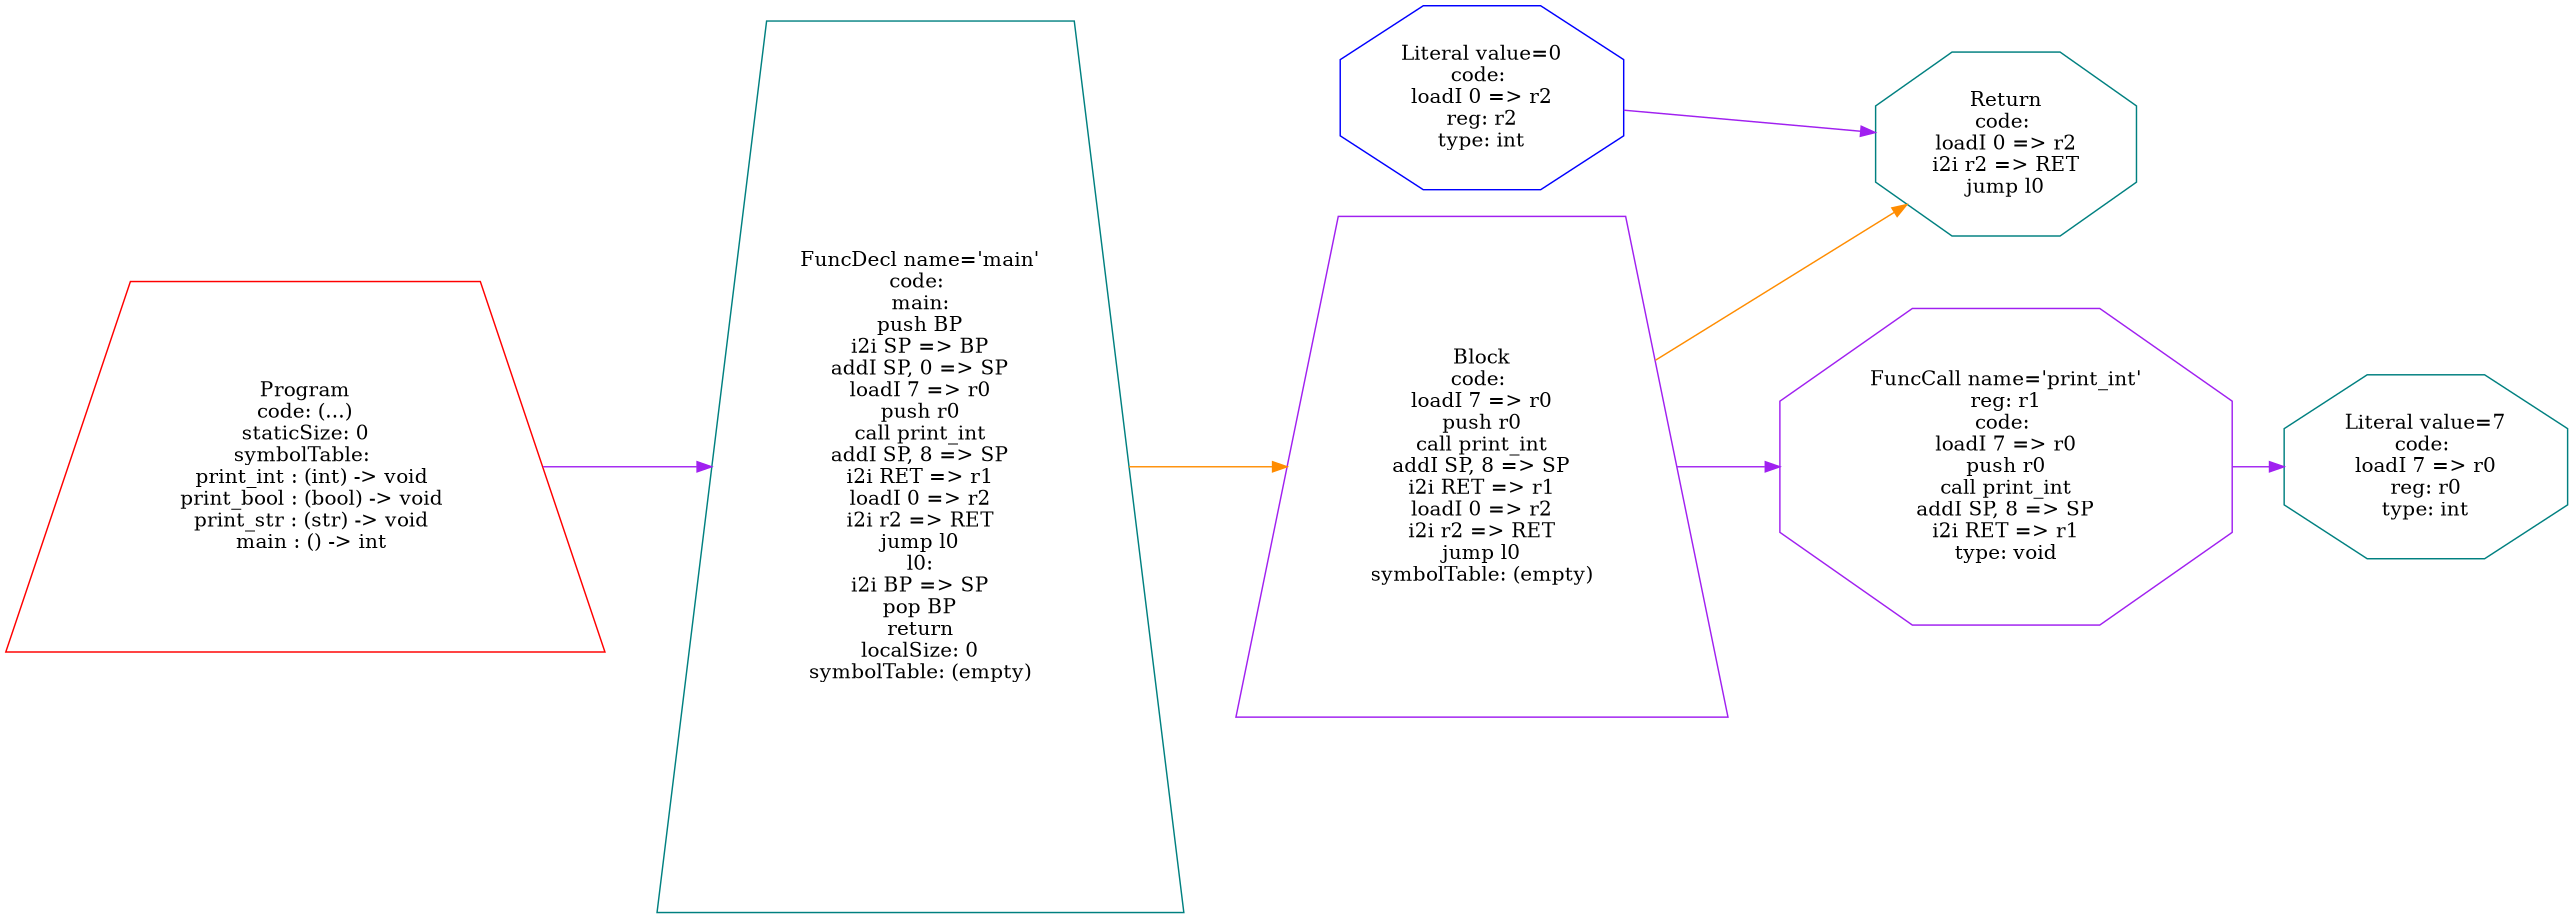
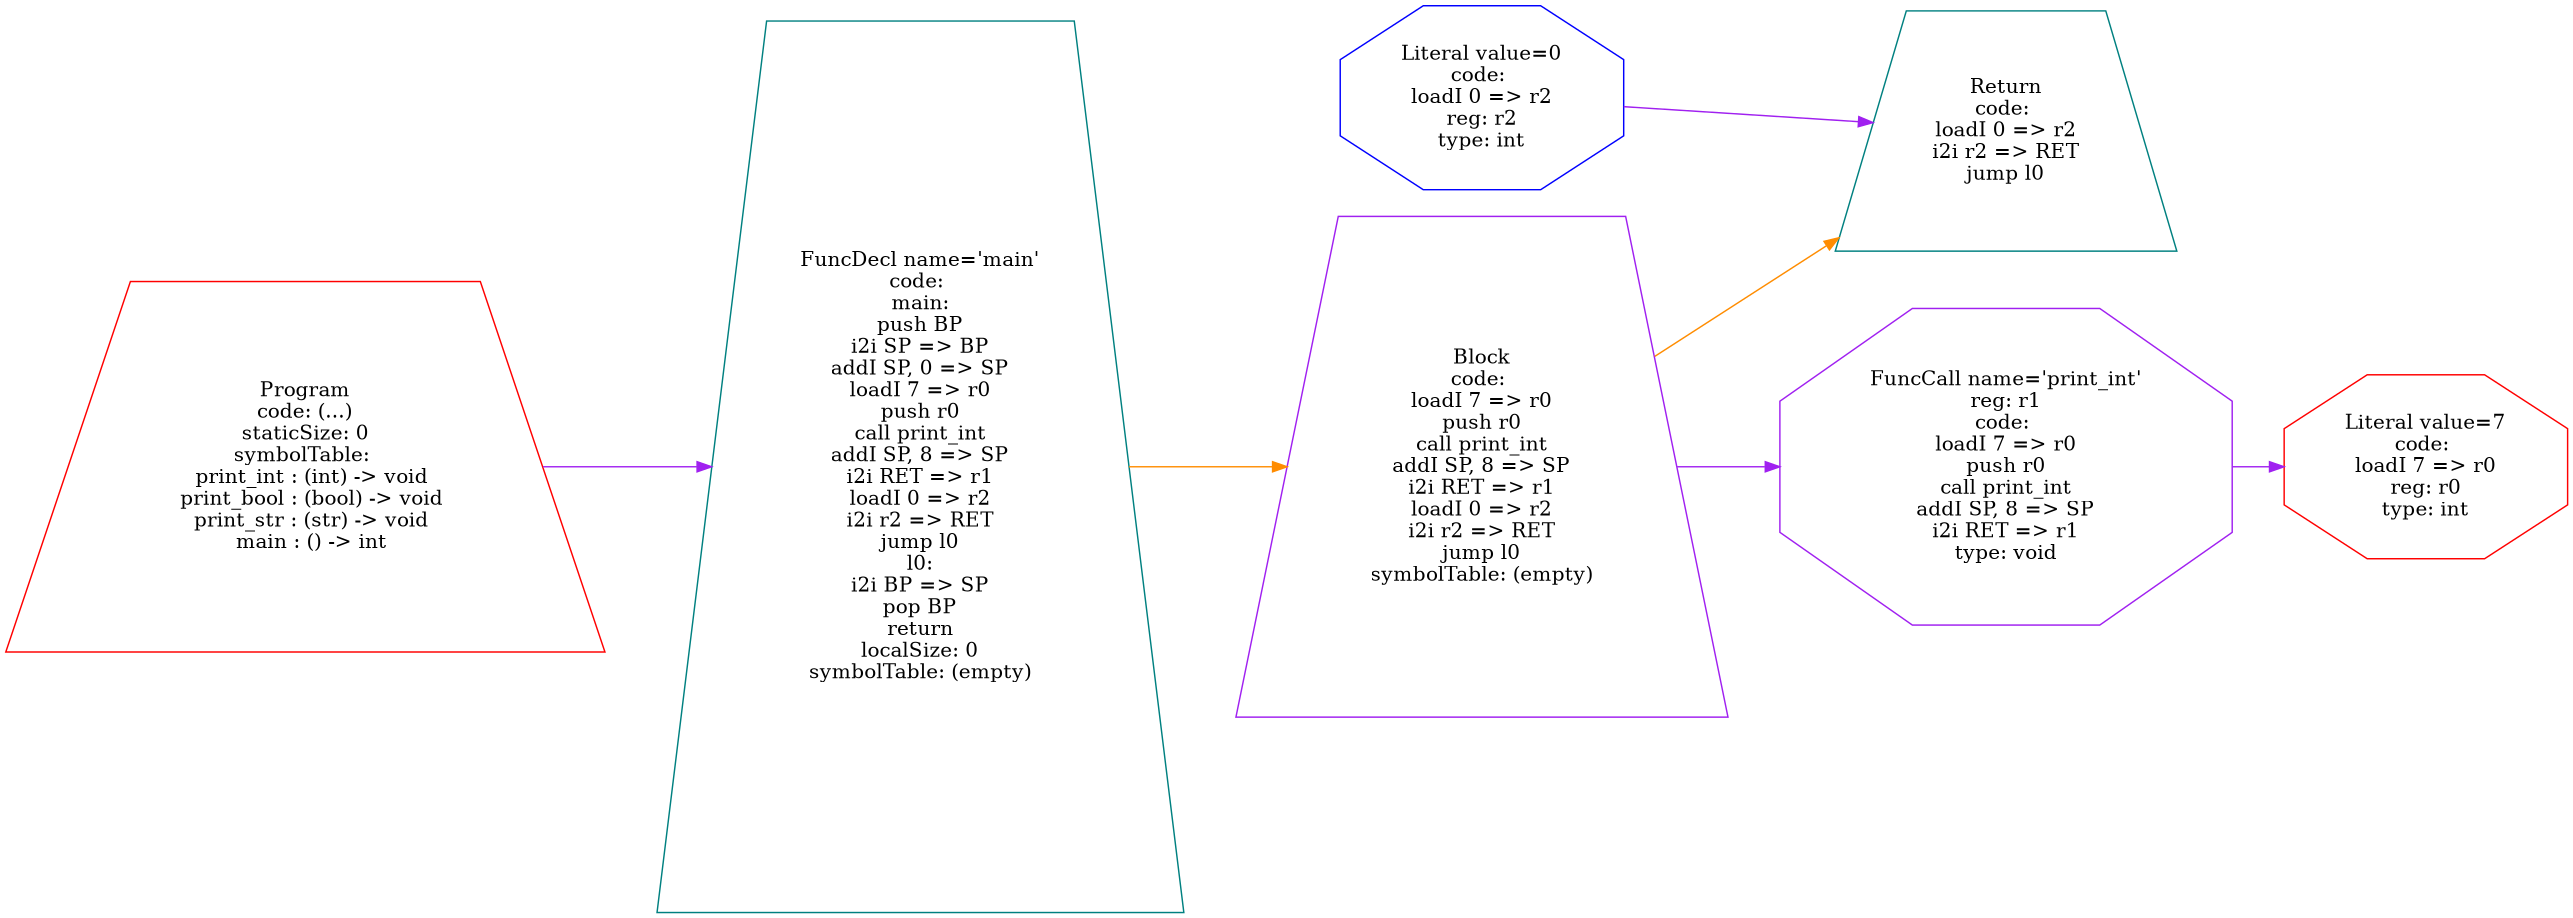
(2006, 144) -> (2006, 131)
(2426, 467) -> (2426, 467)
